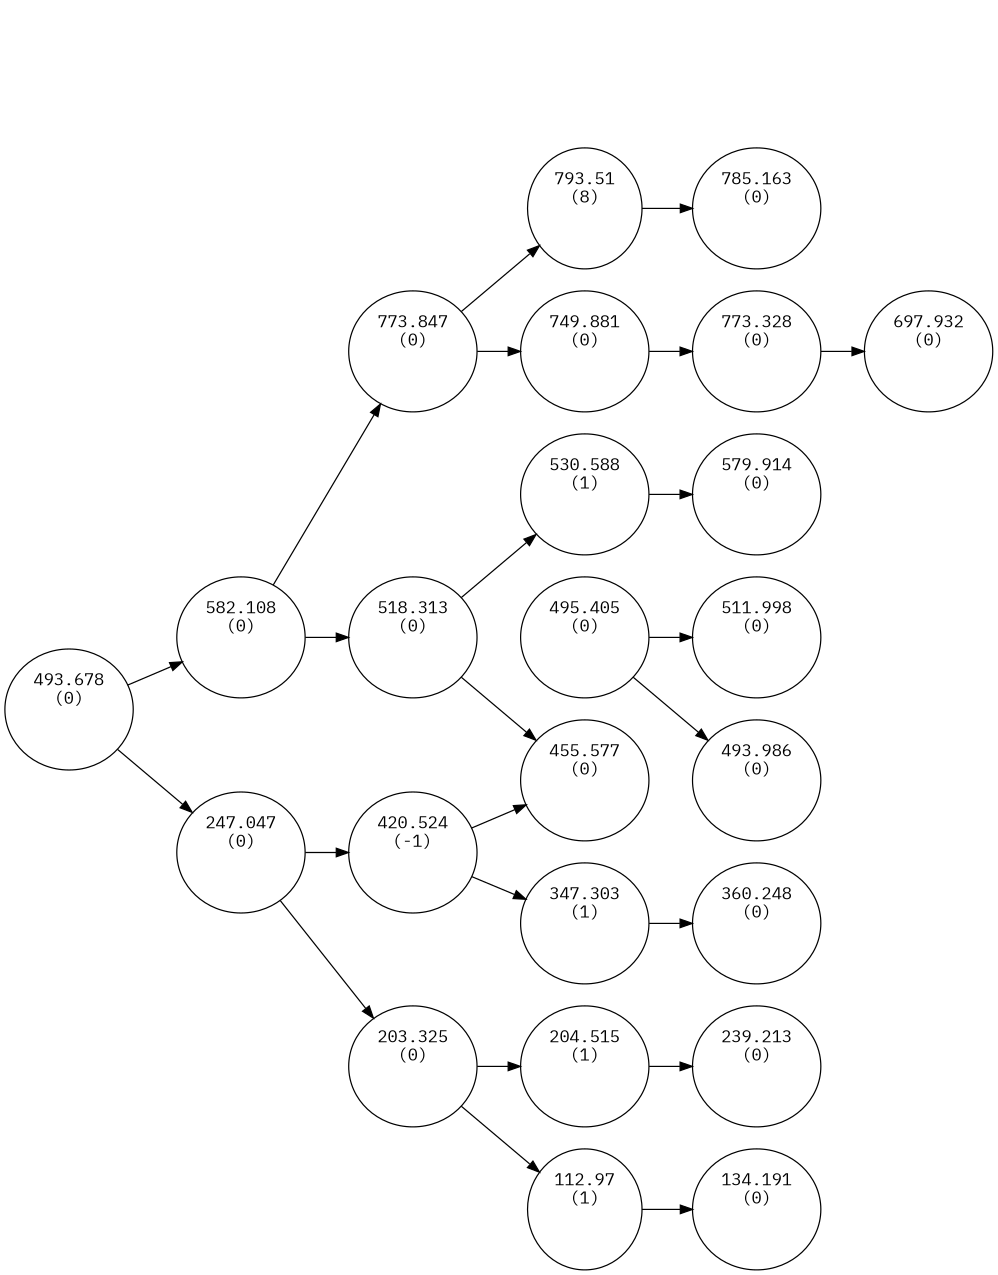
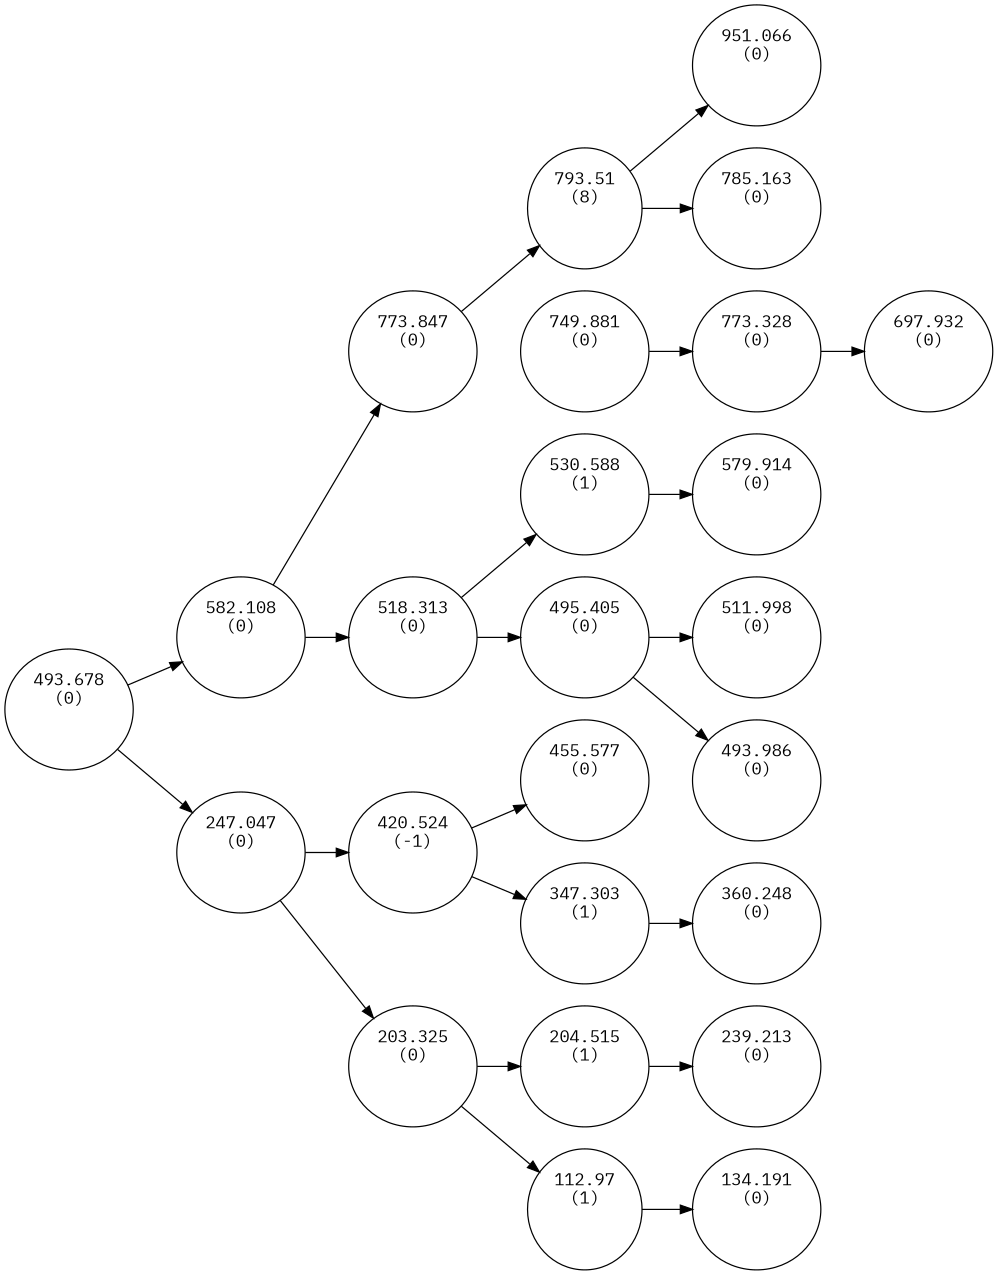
none -> (757, 65)
(493, 351) -> none
(494, 705) -> (493, 637)
